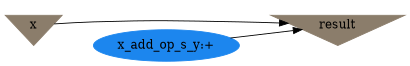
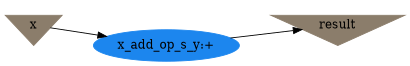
(167, 21) -> (74, 31)
